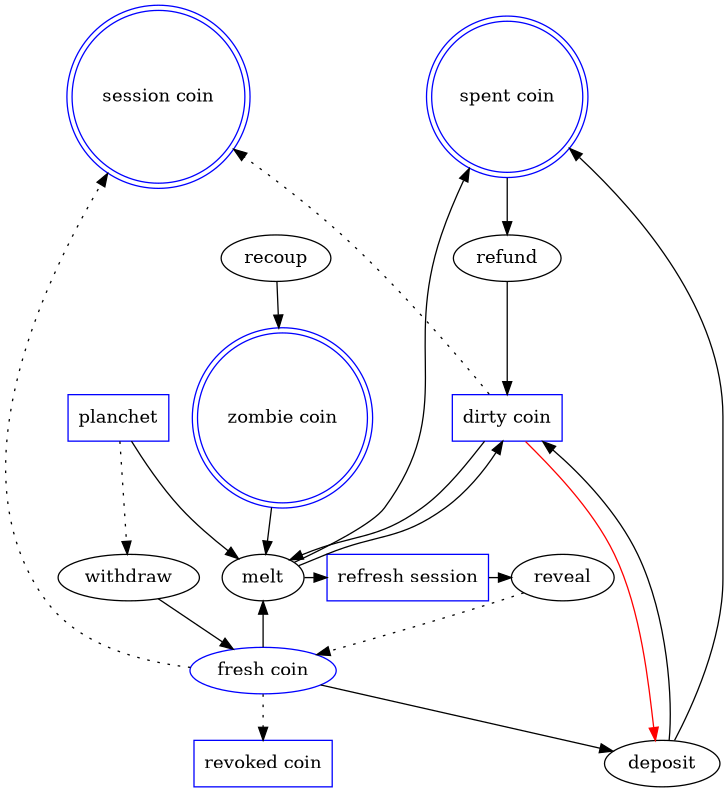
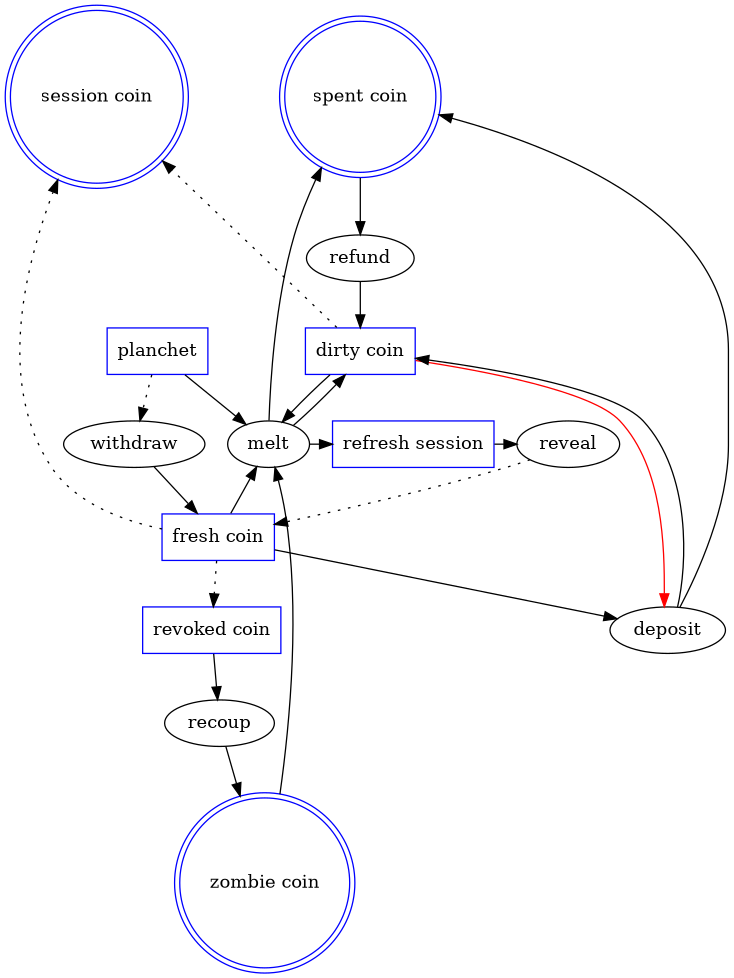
none -> (215, 670)
(263, 671) -> (218, 537)
